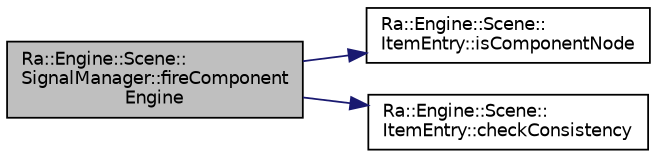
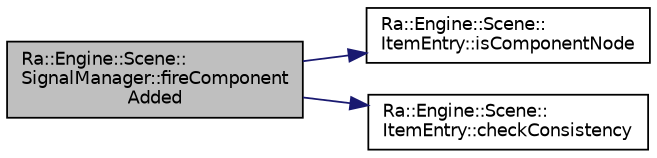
(155, 80) -> (155, 80)
